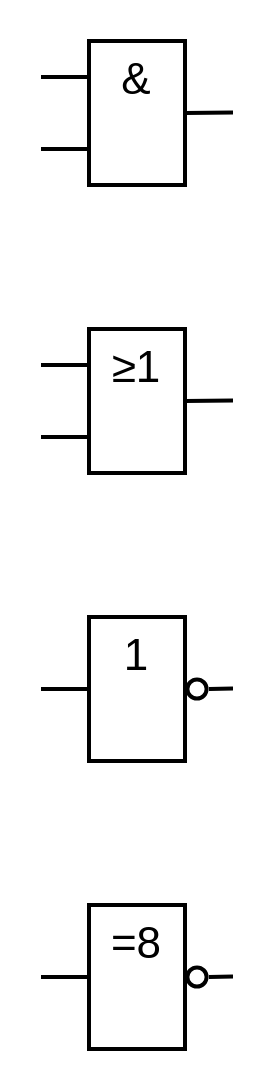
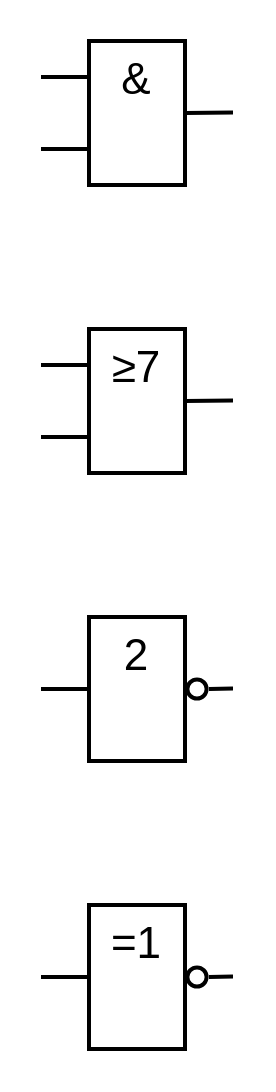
(137, 357) -> (137, 357)
(137, 645) -> (137, 645)
(137, 933) -> (137, 933)
